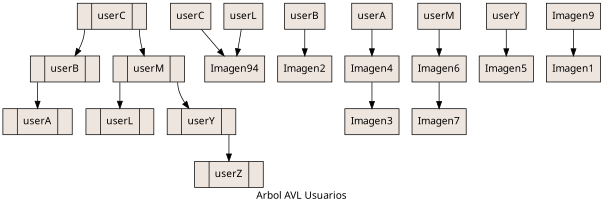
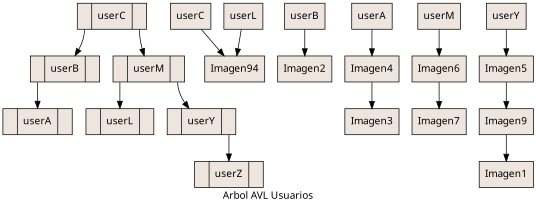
none -> (506, 92)
